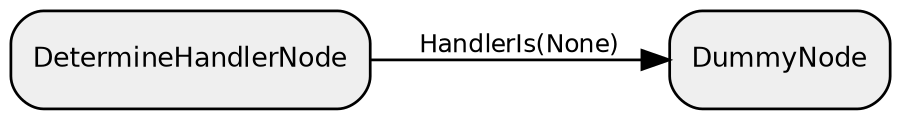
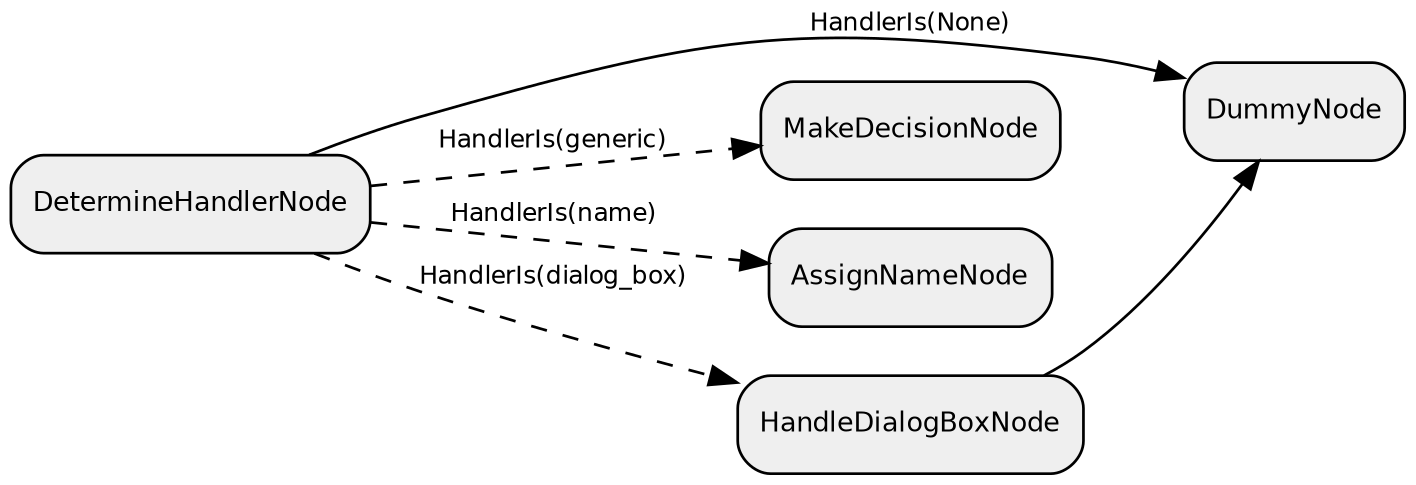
none -> (911, 131)
none -> (911, 278)
none -> (911, 425)
